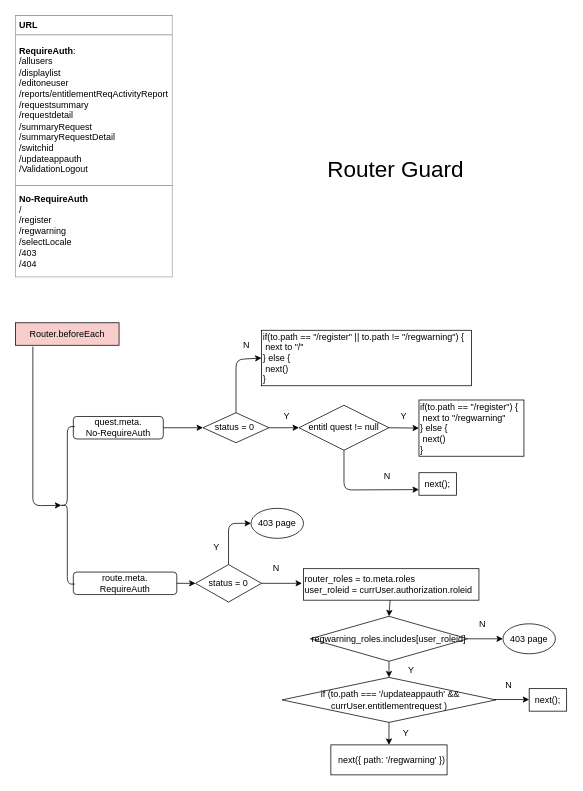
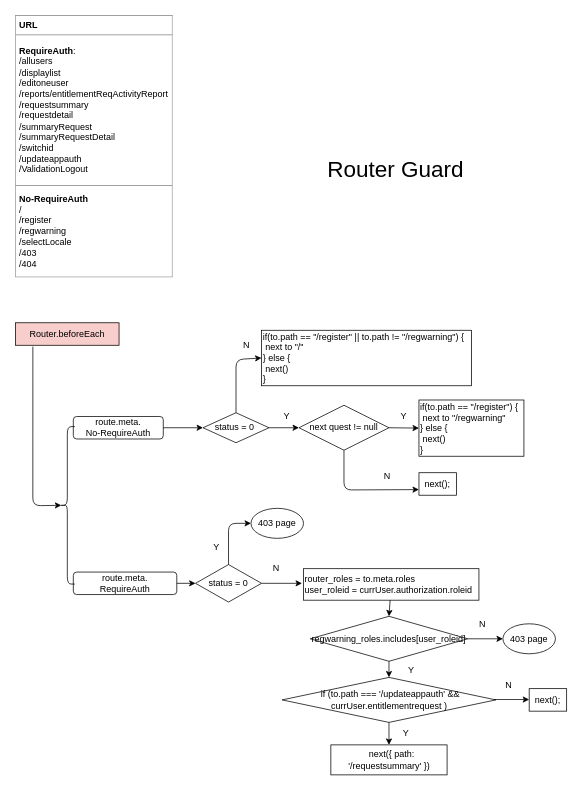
(118, 428) -> (118, 428)
(344, 428) -> (344, 428)
(389, 760) -> (389, 760)
